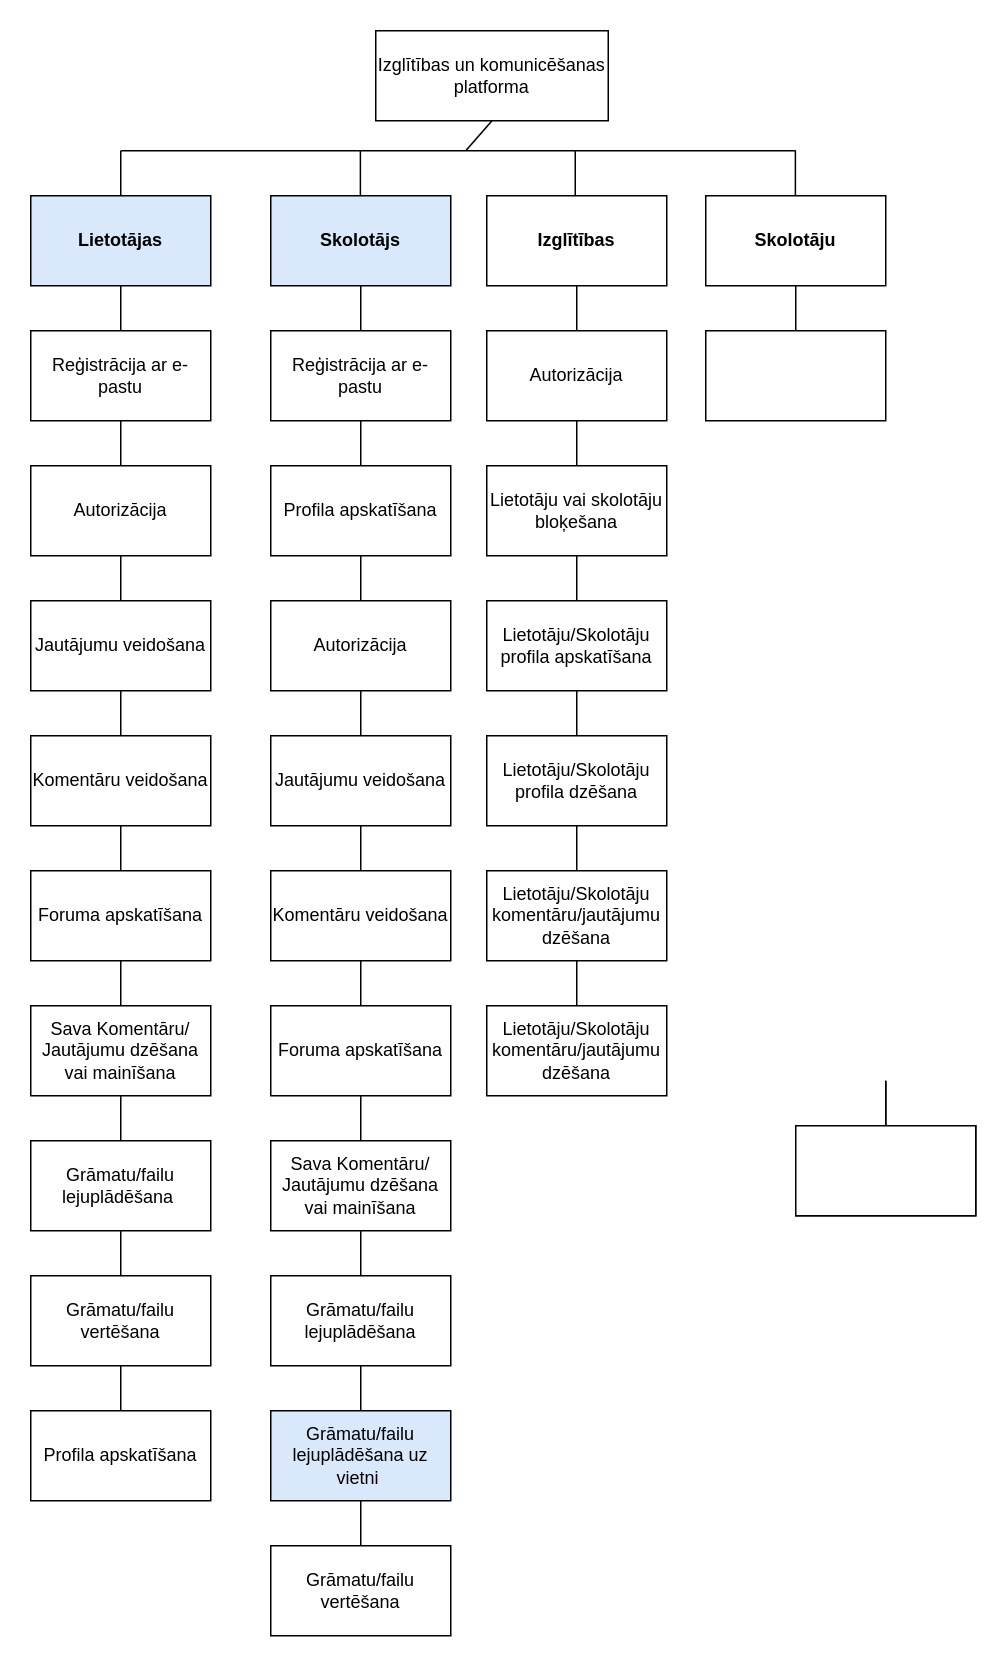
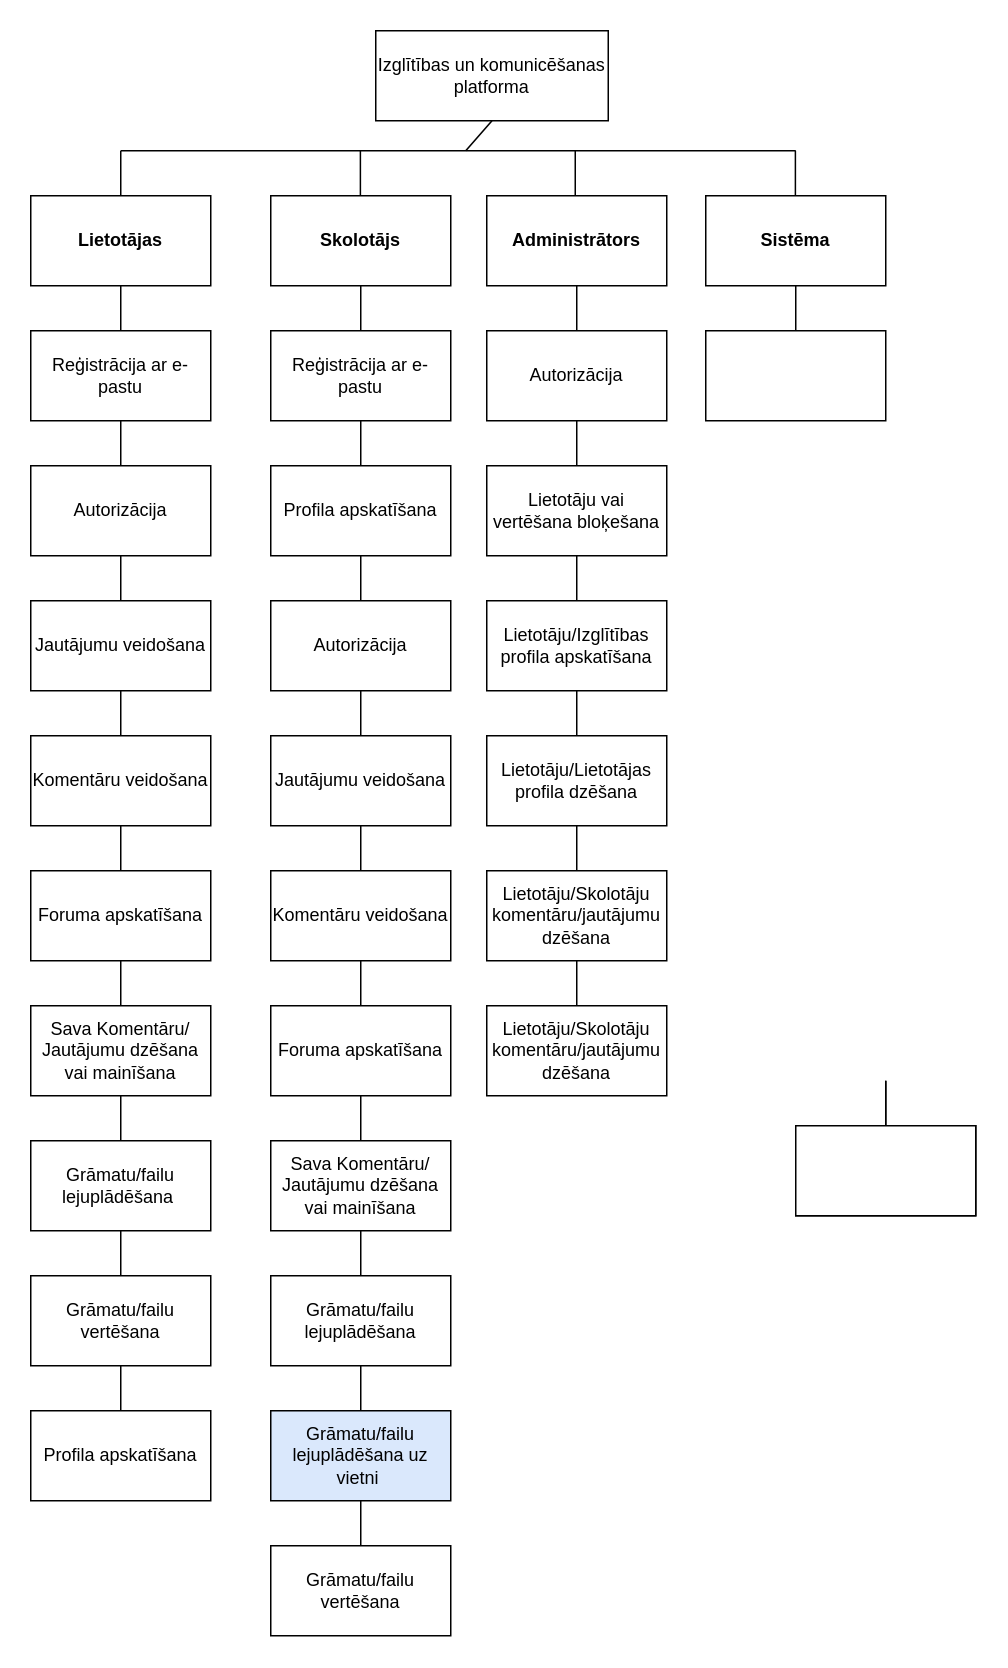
(121, 241) -> (121, 241)
(361, 241) -> (361, 241)
(577, 241) -> (577, 241)
(796, 241) -> (796, 241)
(577, 511) -> (577, 511)
(577, 646) -> (577, 646)
(577, 781) -> (577, 781)
